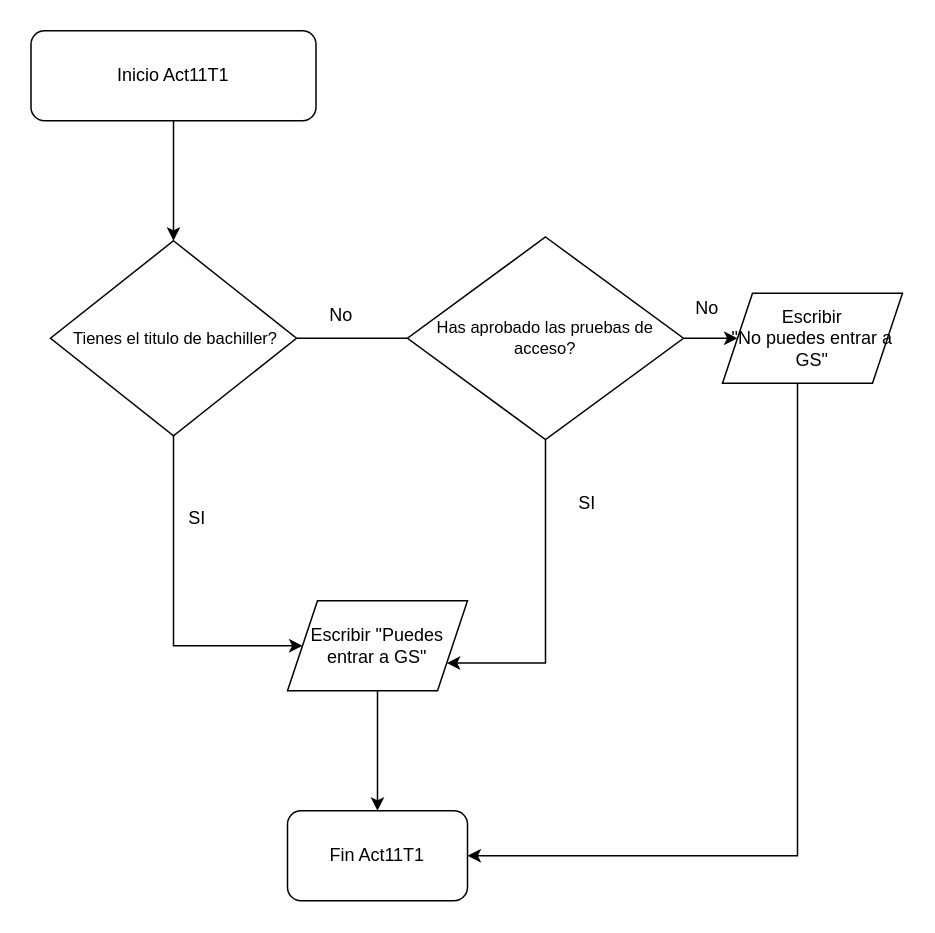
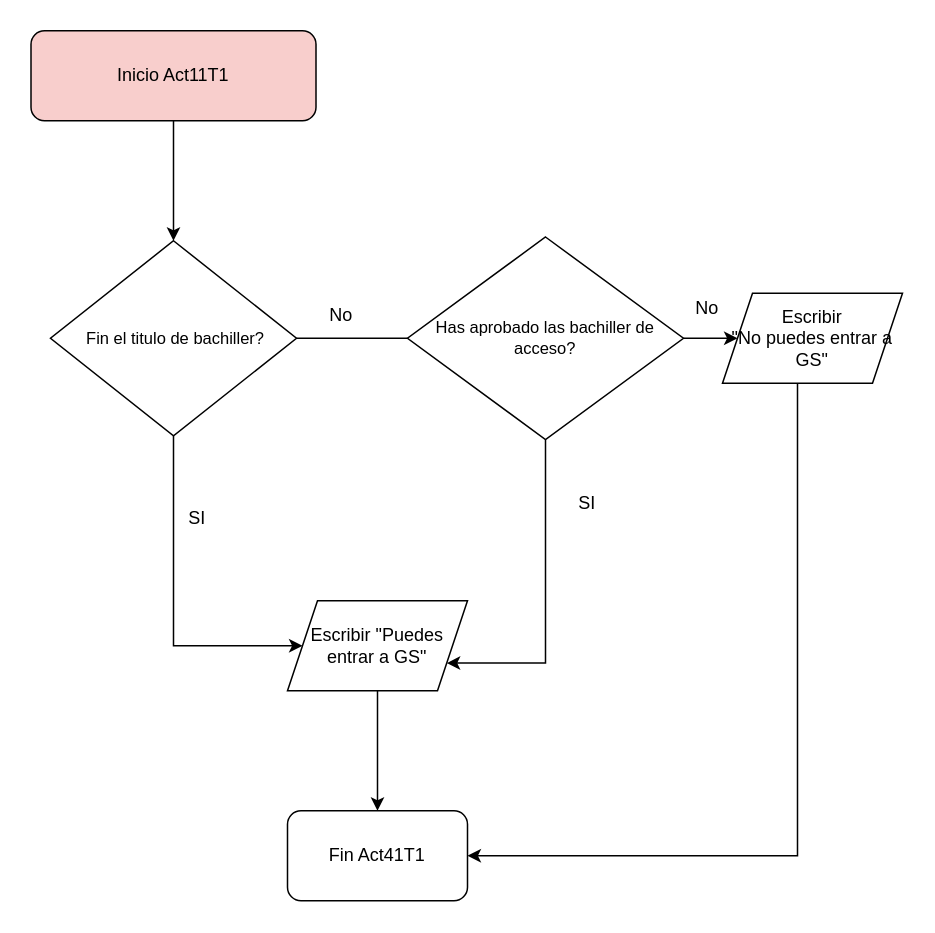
(173, 76) -> (173, 76)
(173, 338) -> (173, 338)
(545, 338) -> (545, 338)
(377, 856) -> (377, 856)
